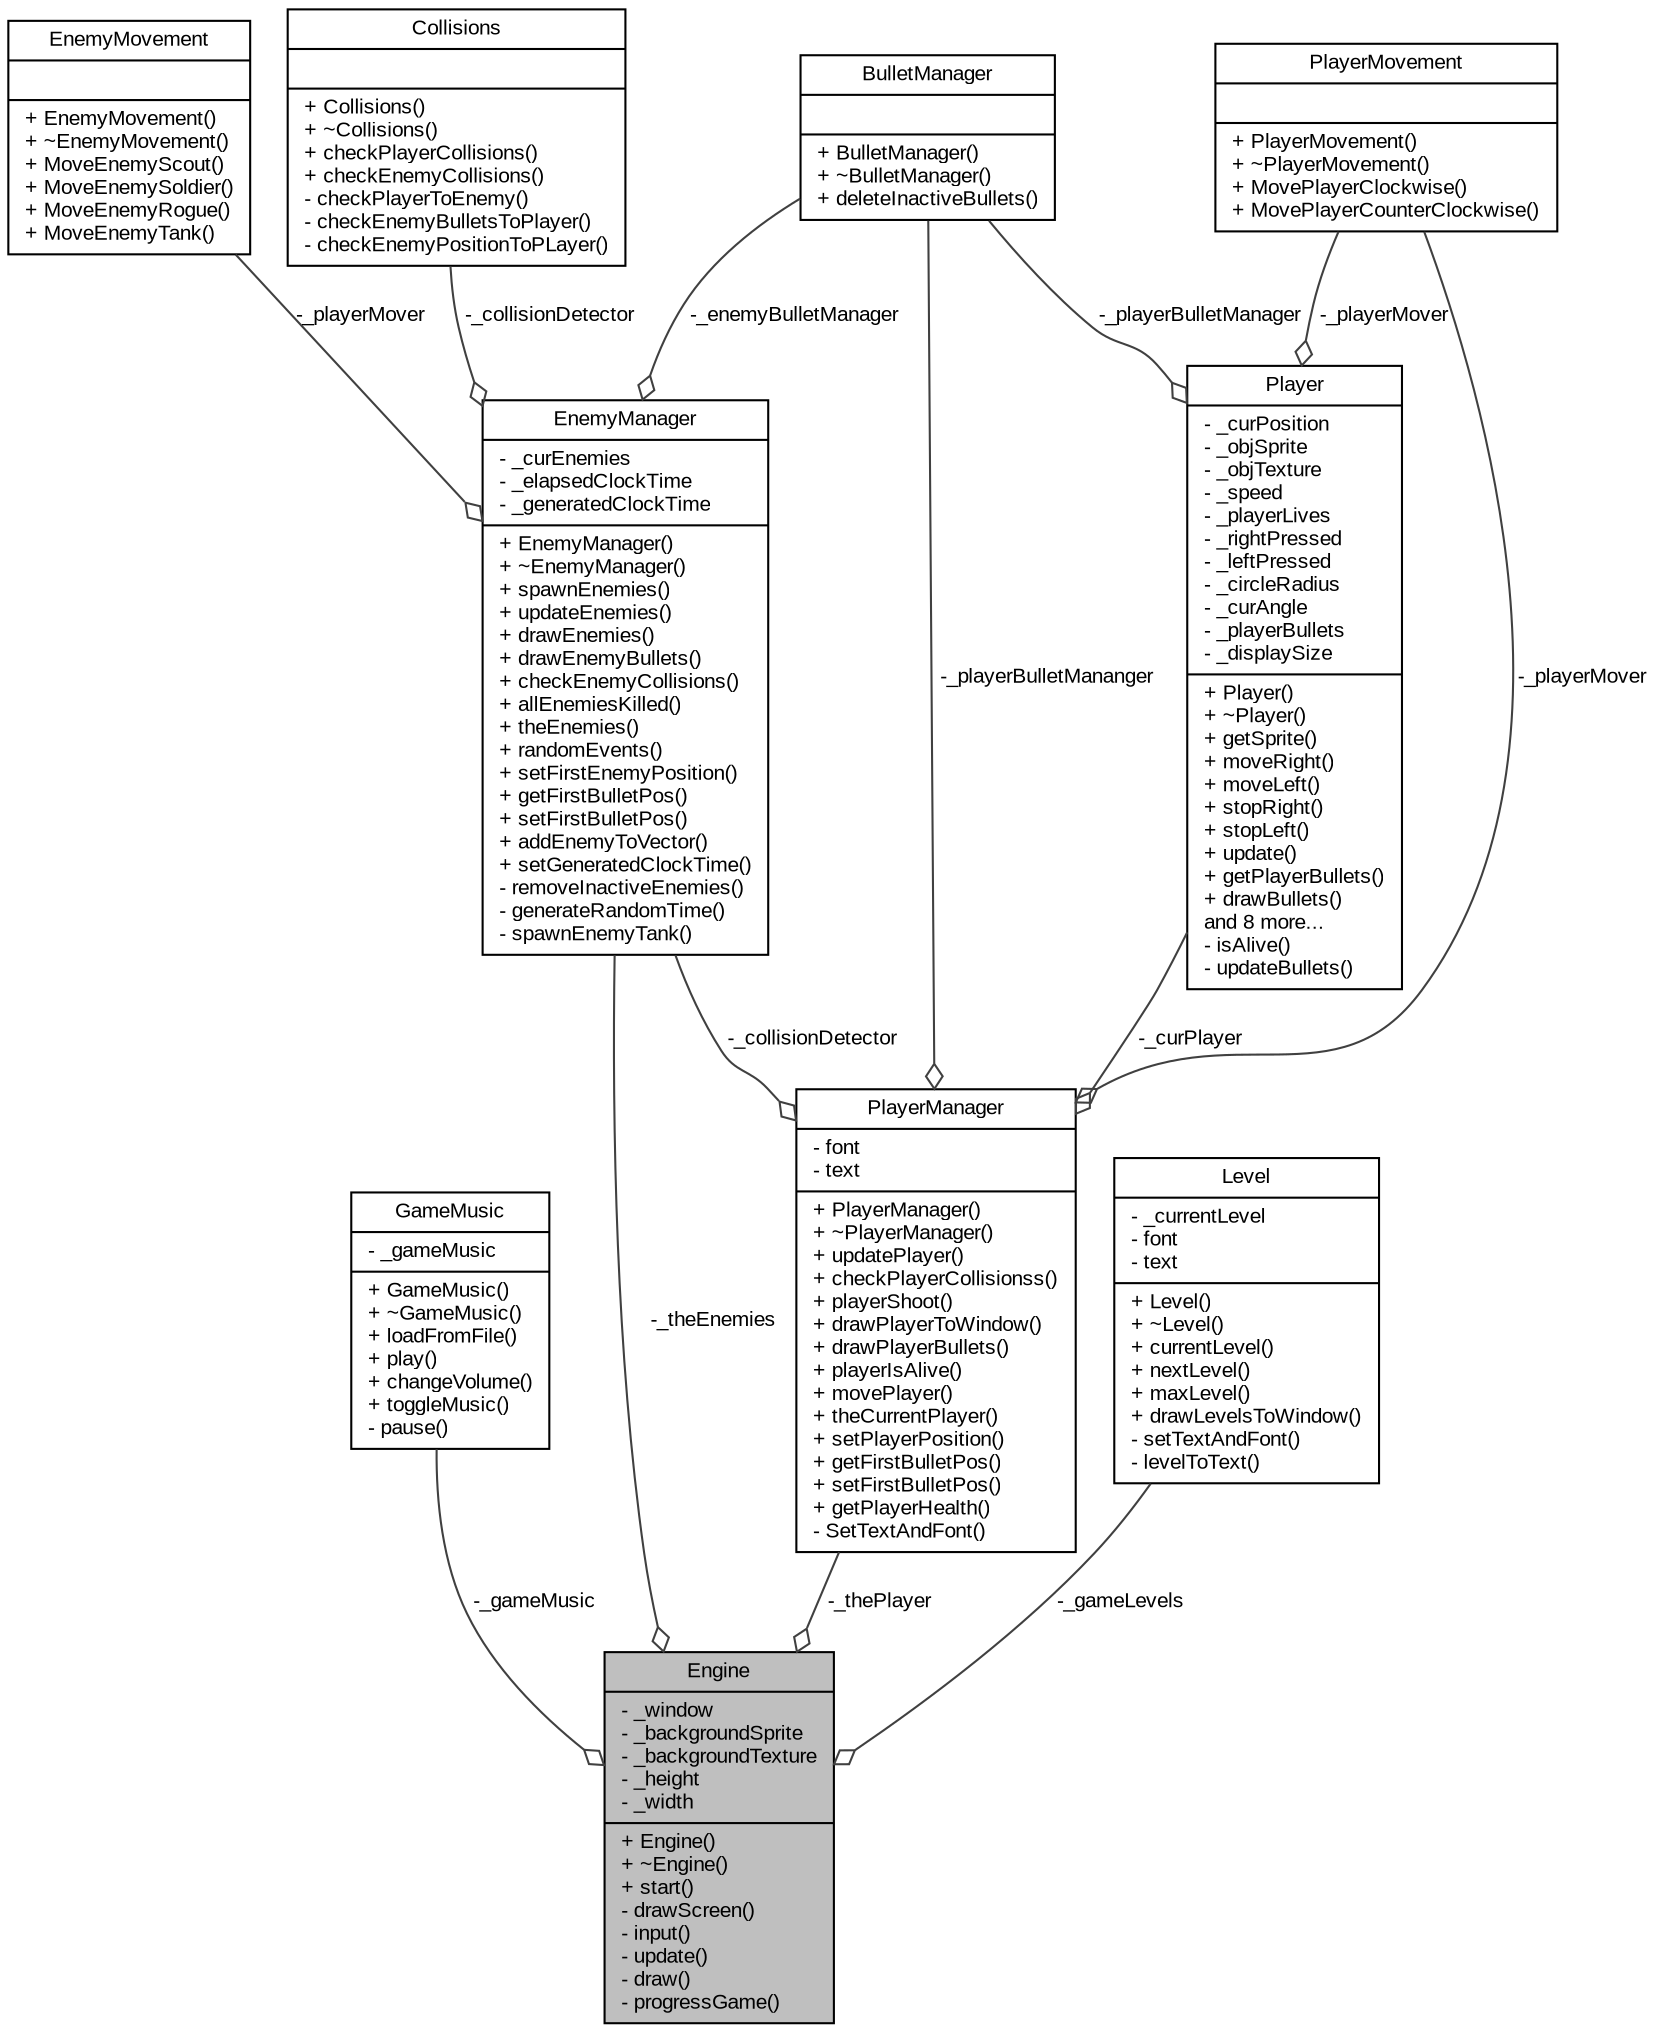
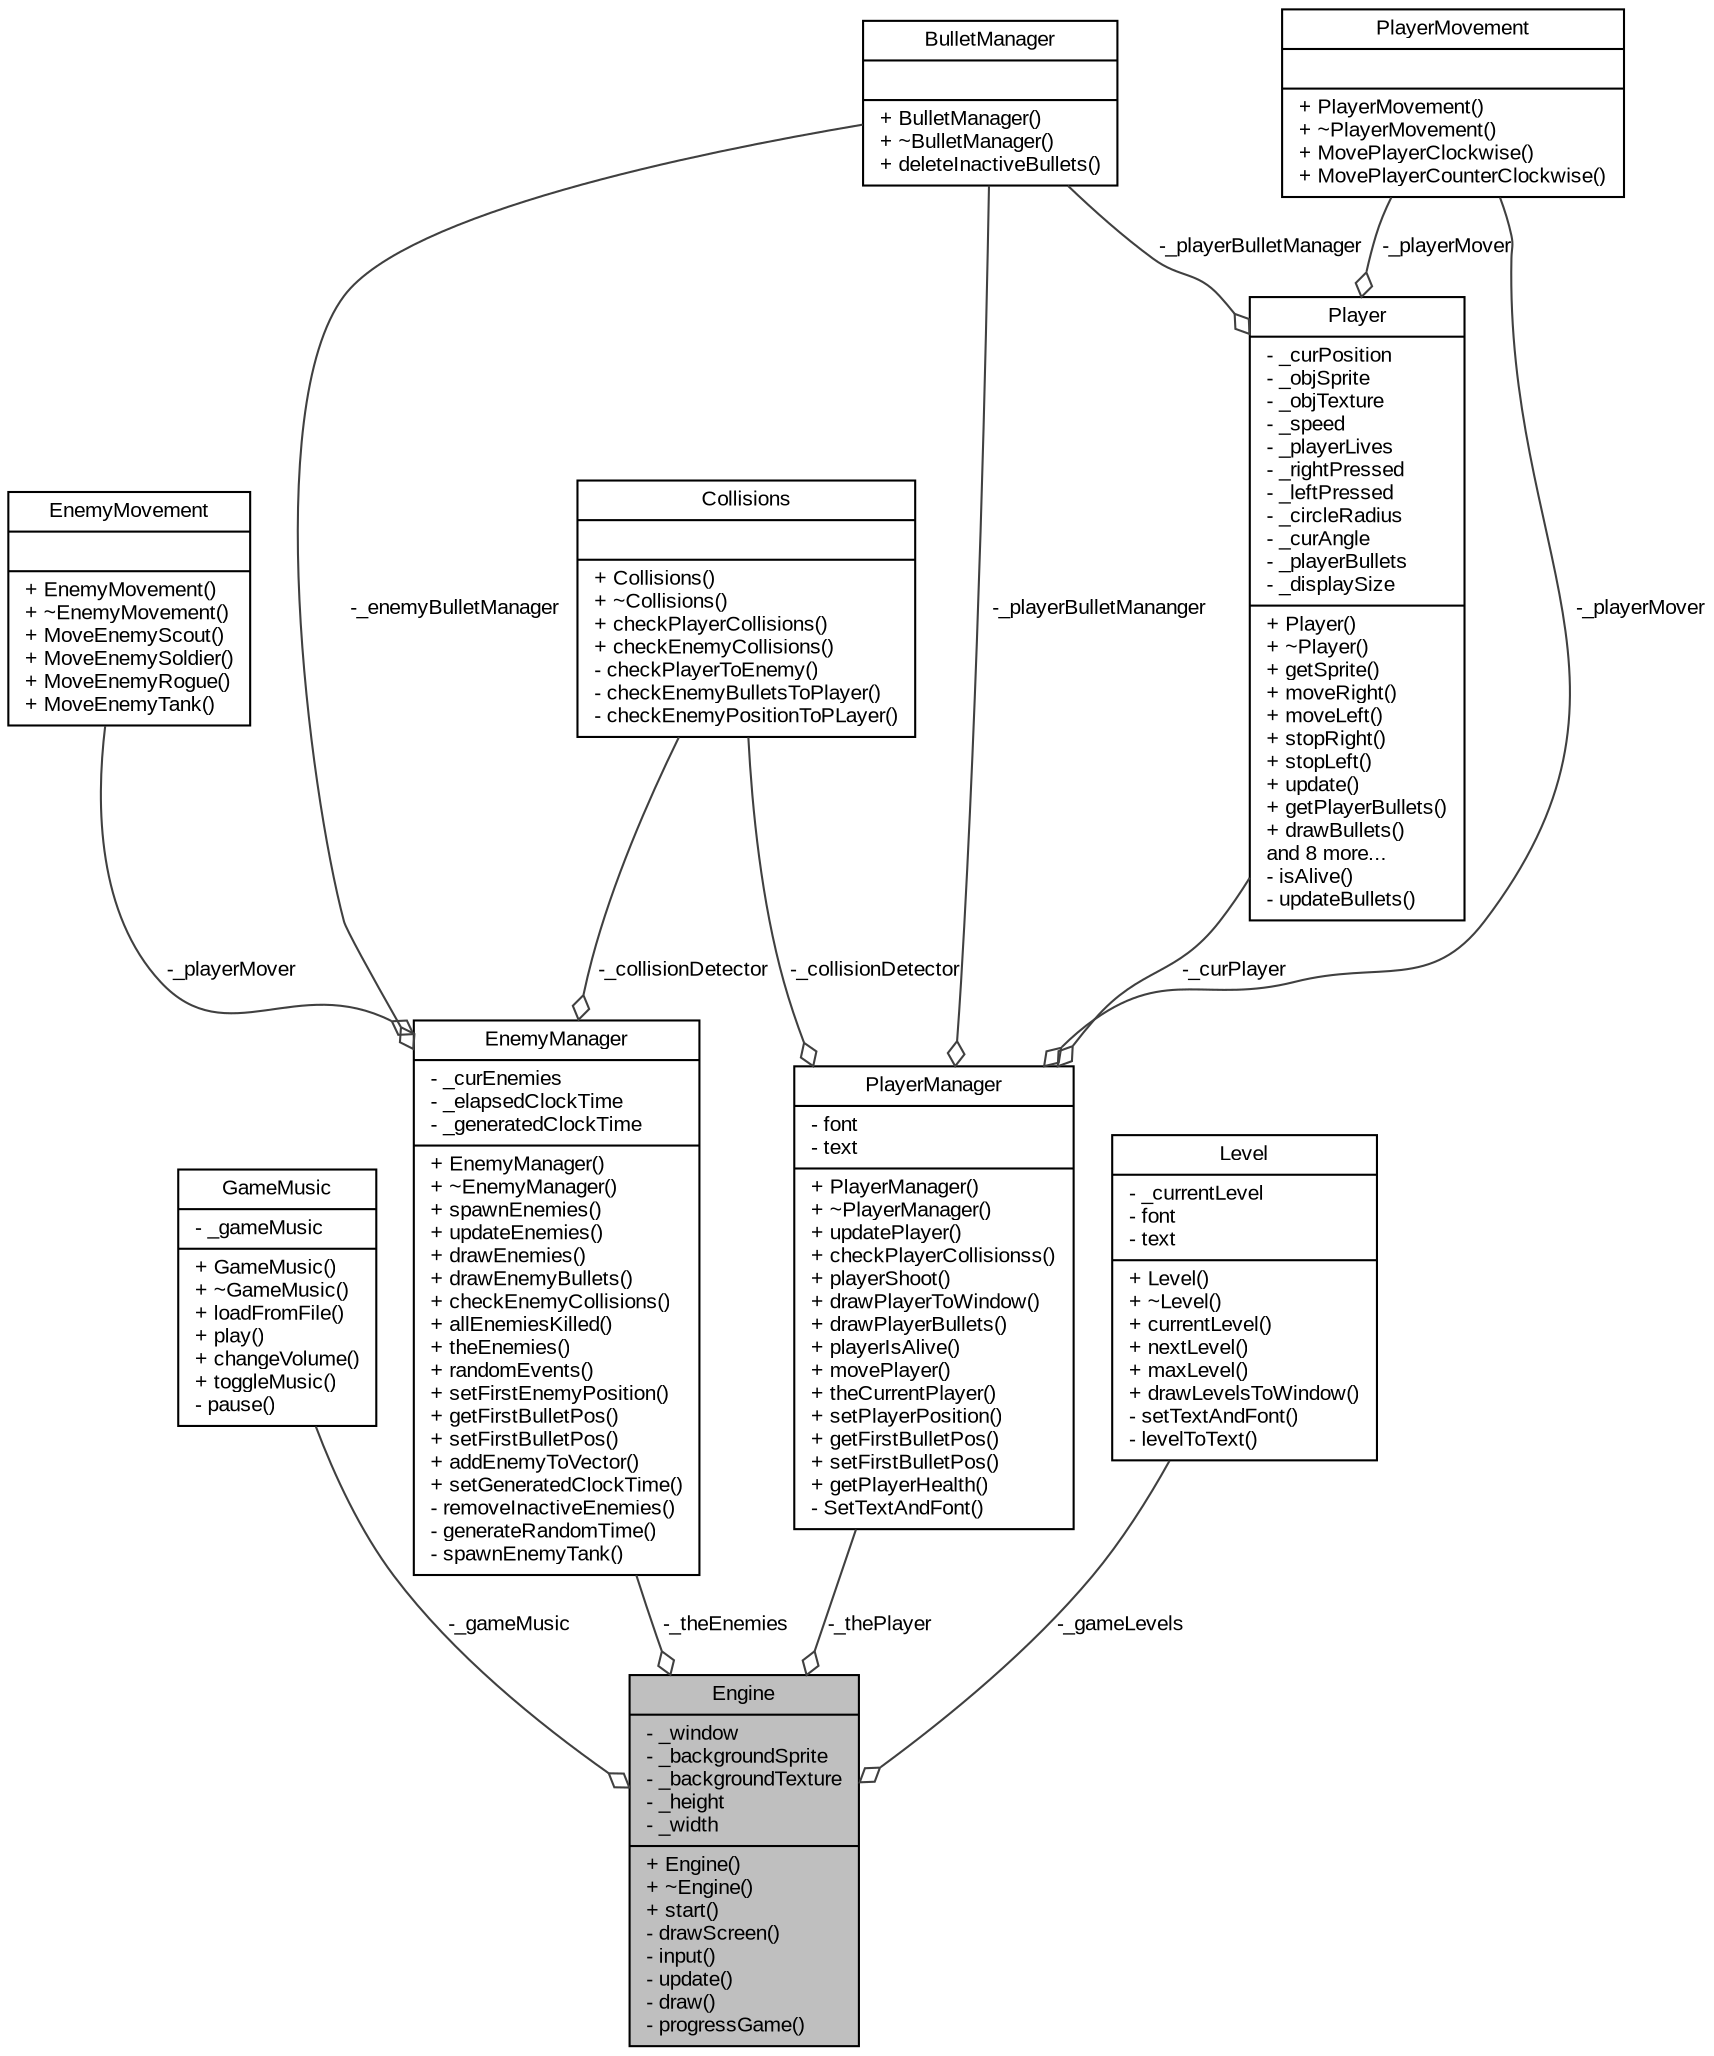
(714, 1038) -> (764, 892)
